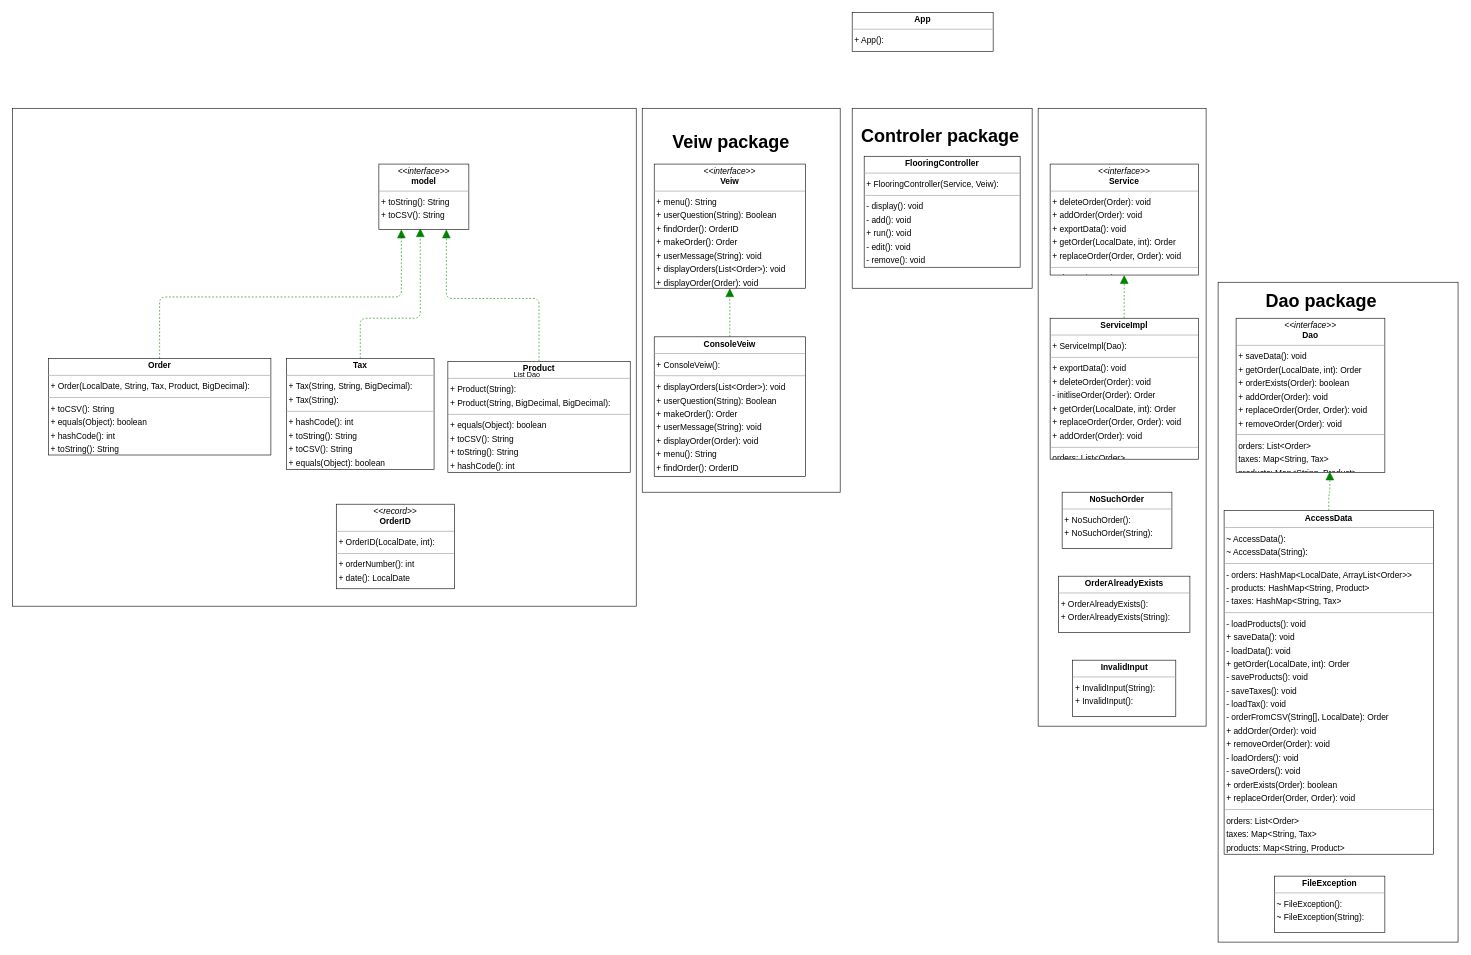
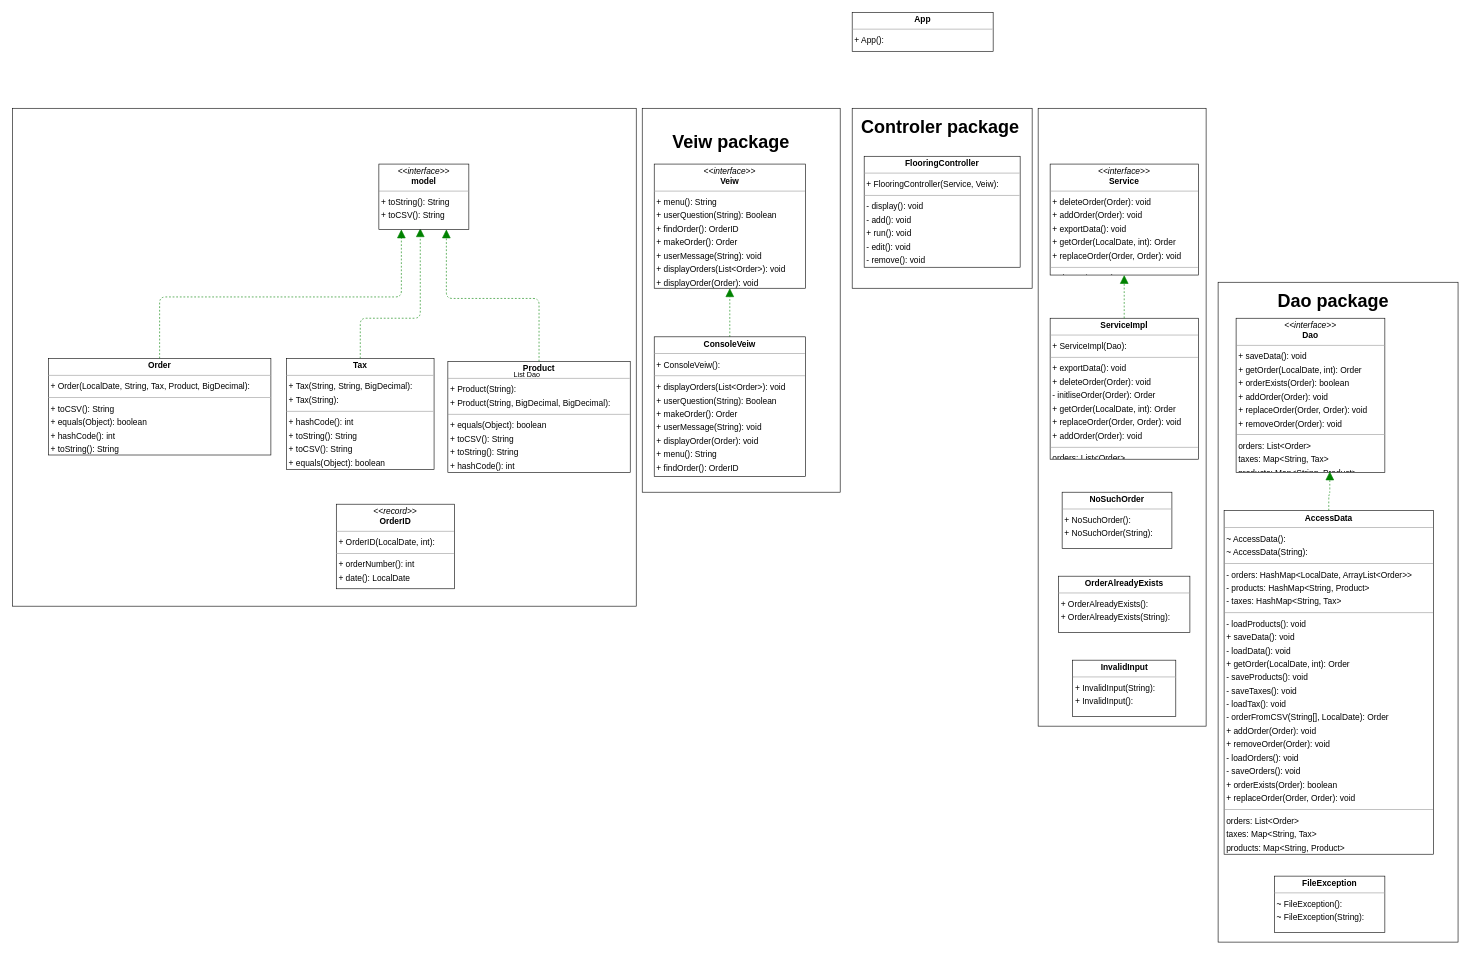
(941, 135) -> (941, 126)
(1322, 300) -> (1334, 300)
